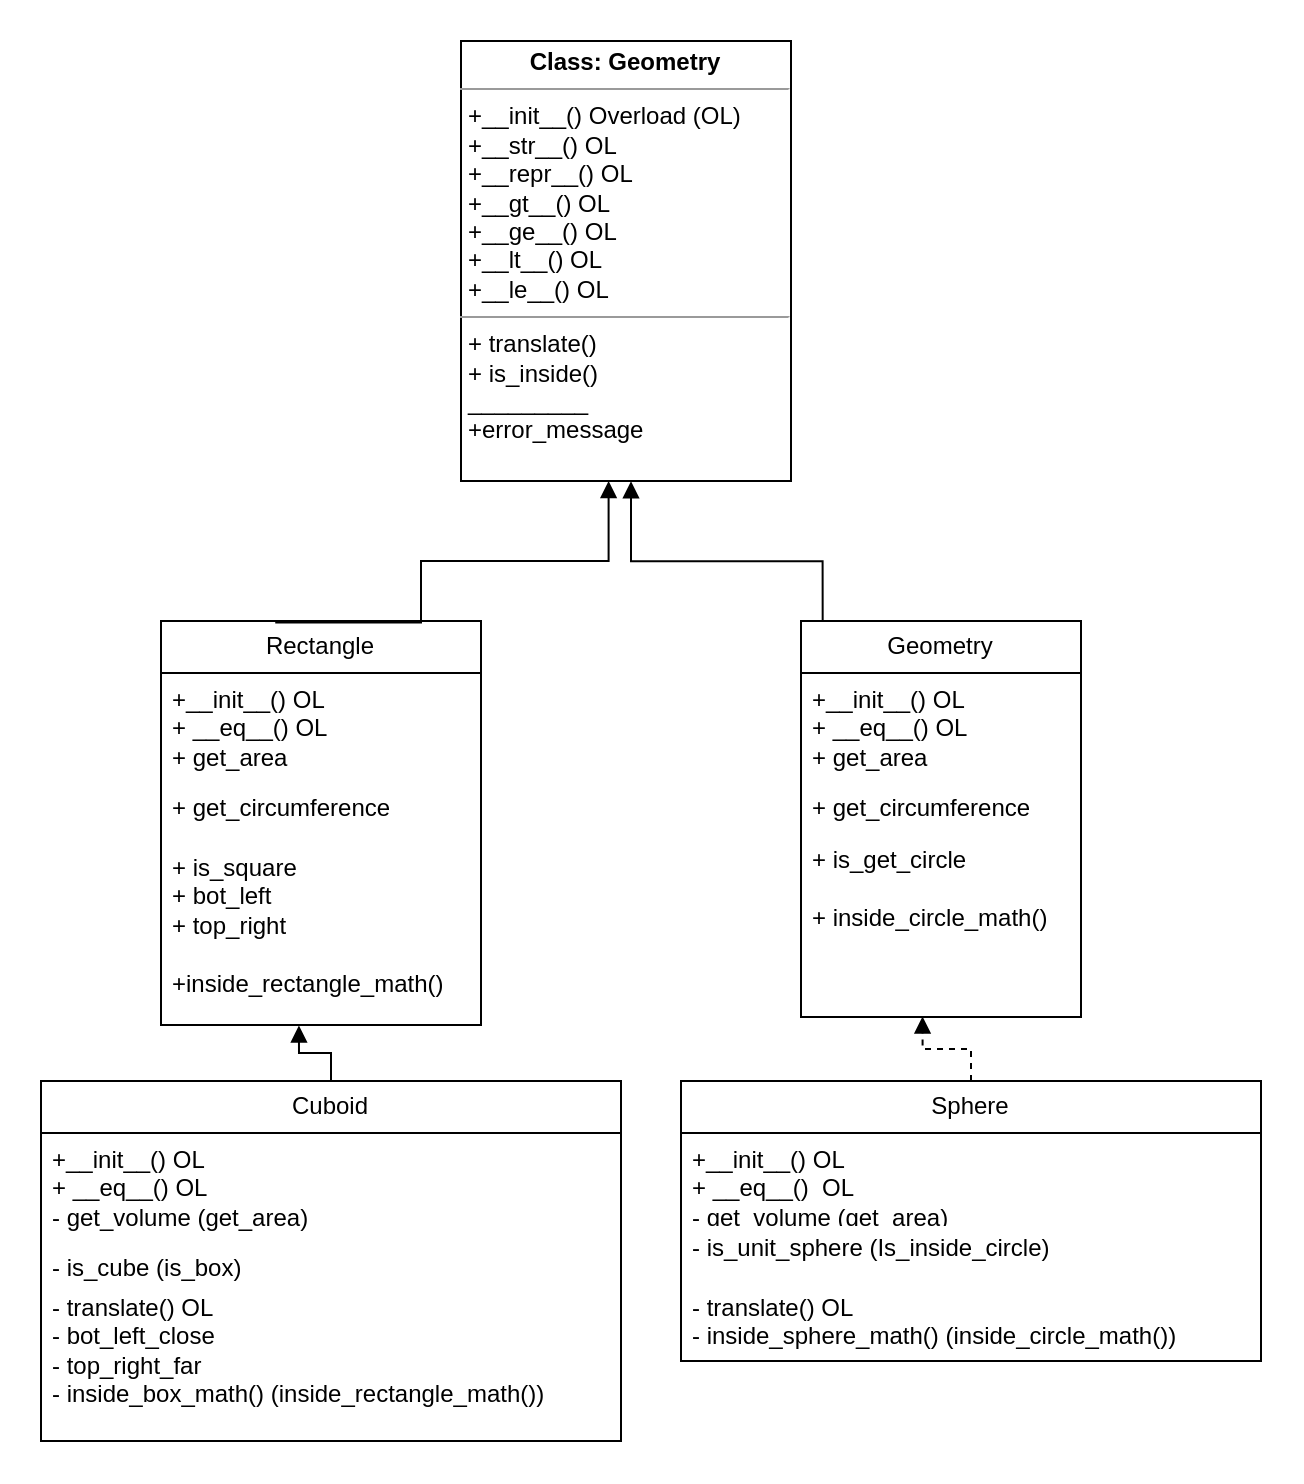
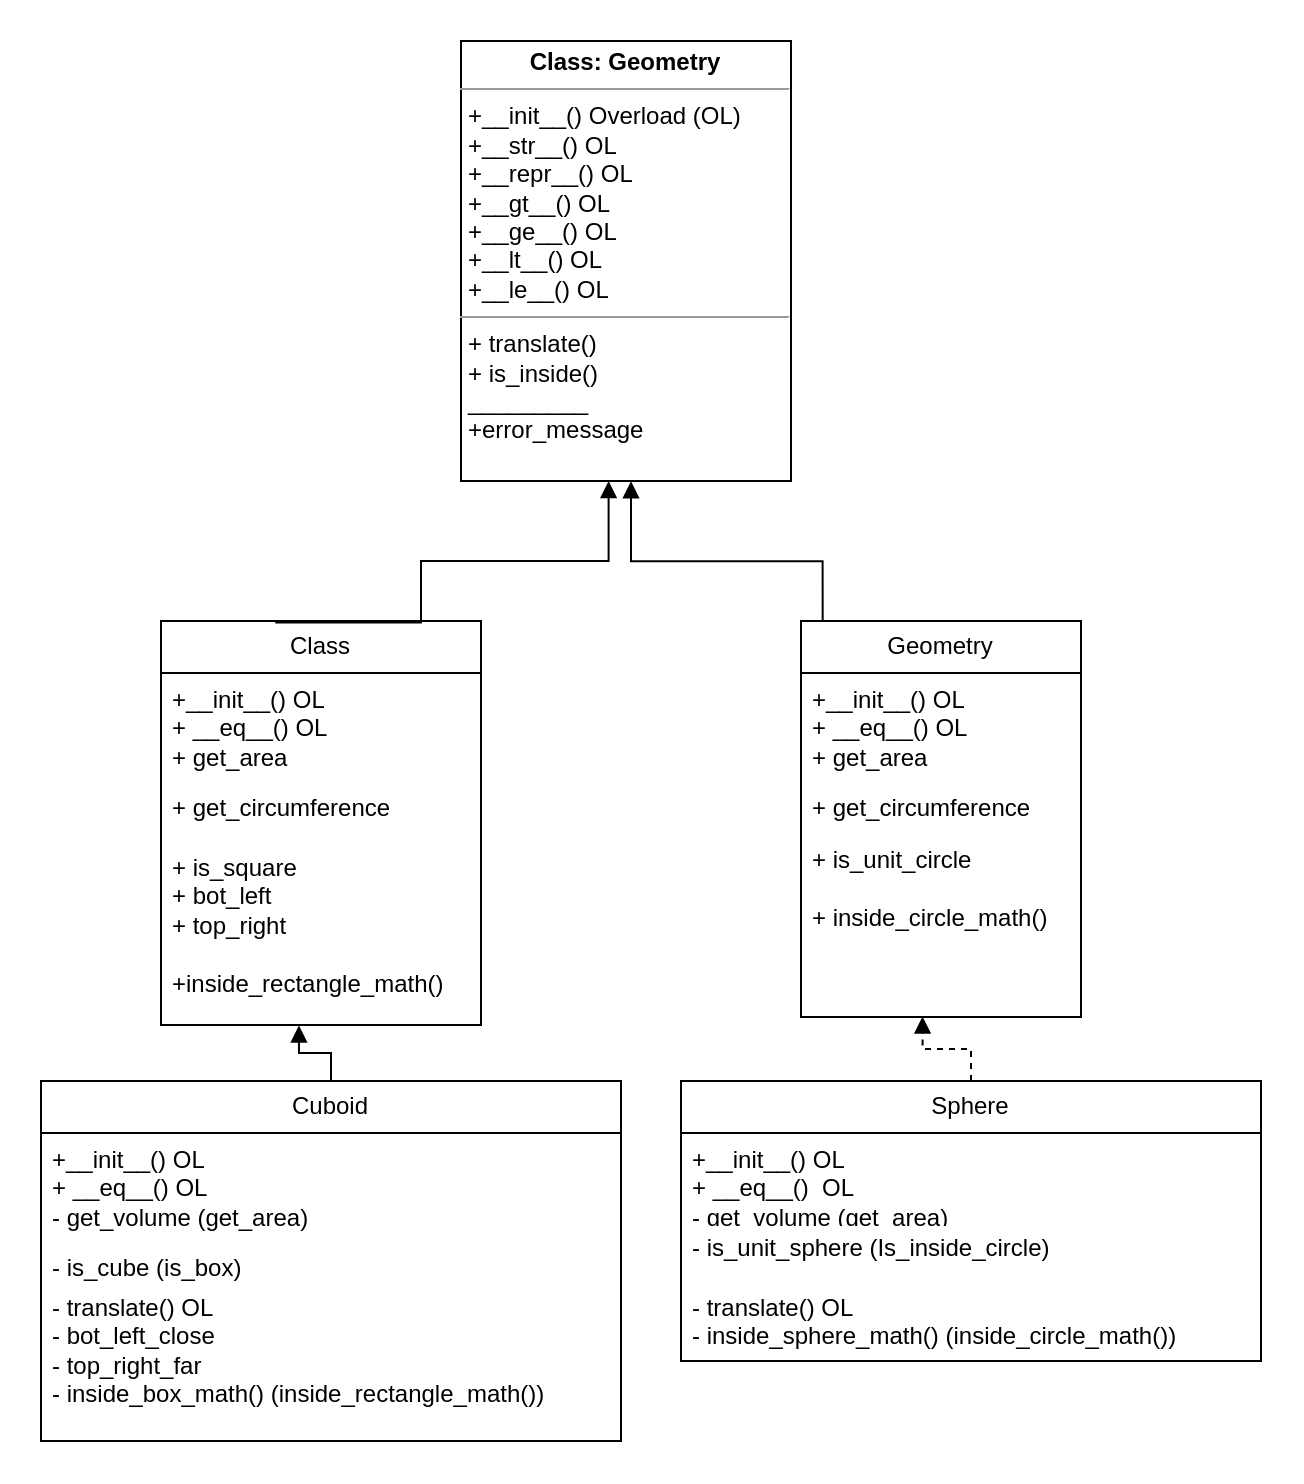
(321, 647) -> (321, 647)
(943, 890) -> (943, 890)
